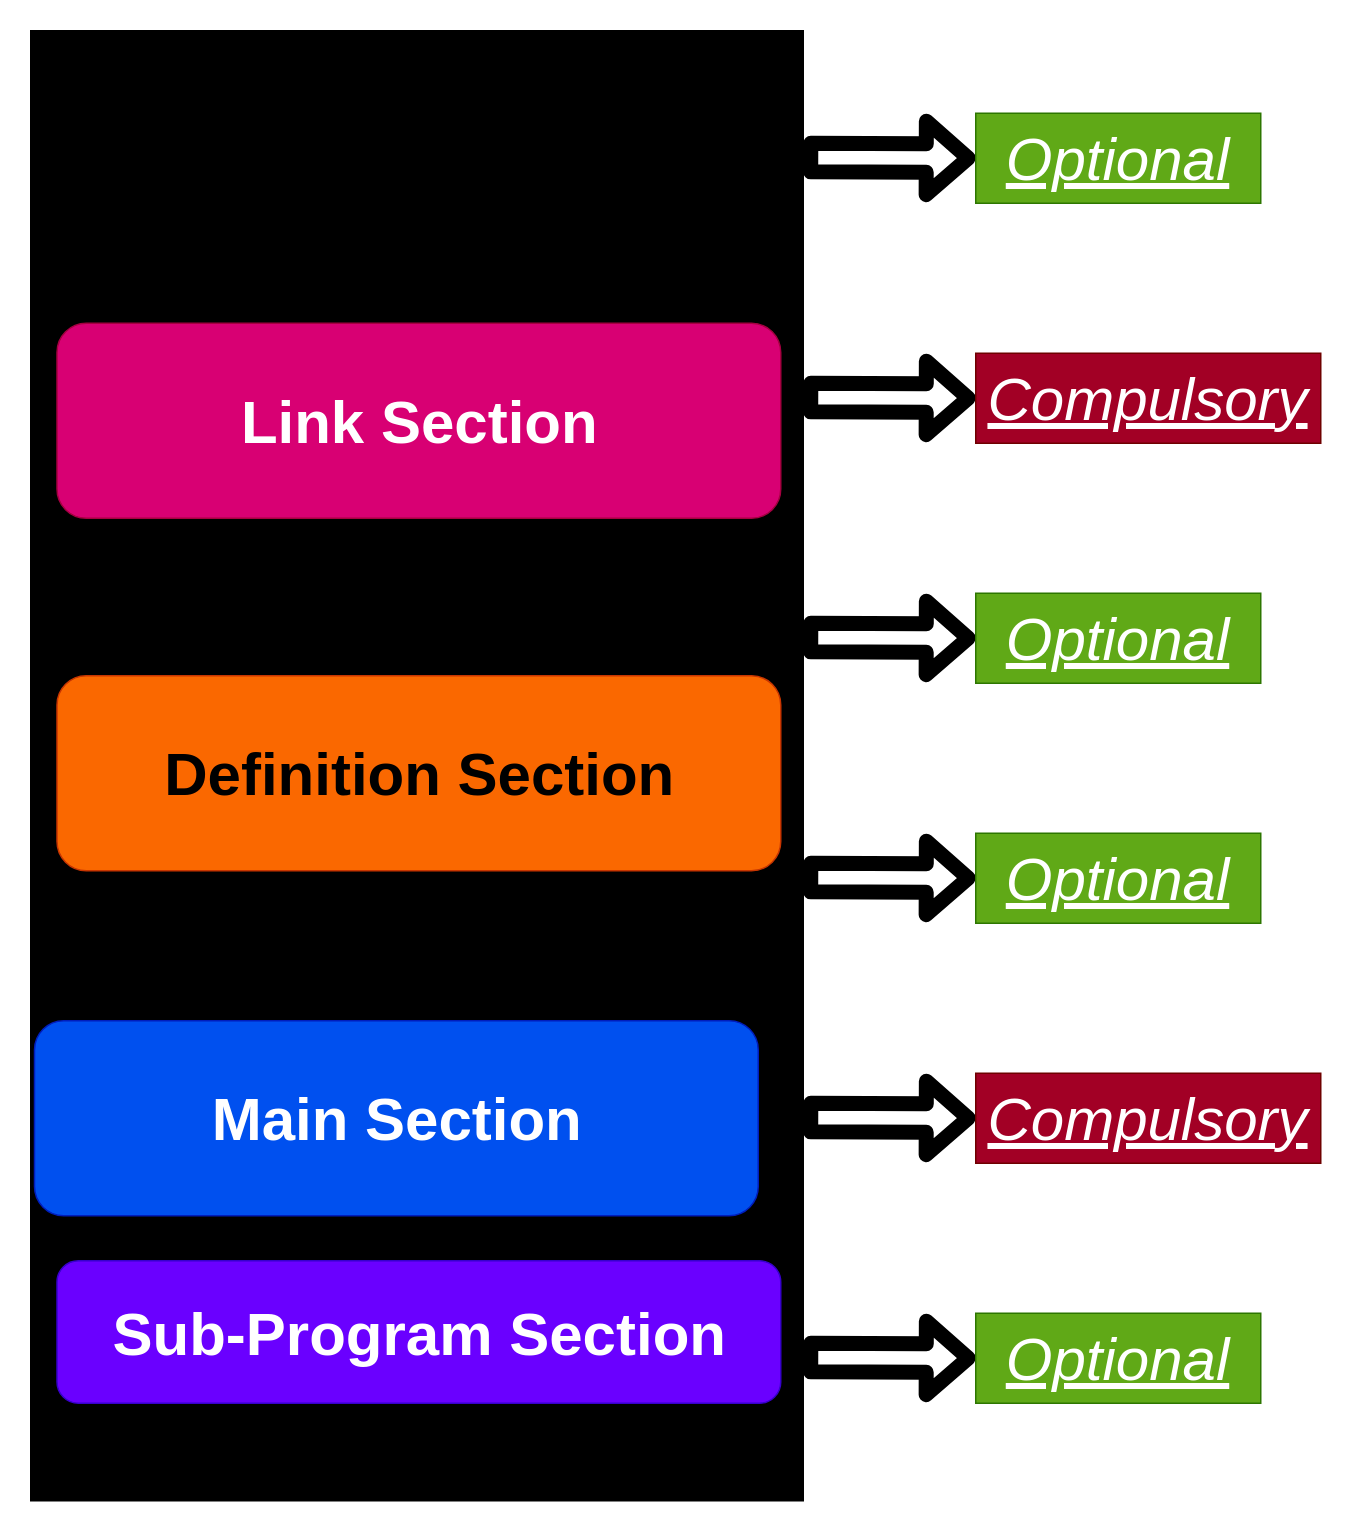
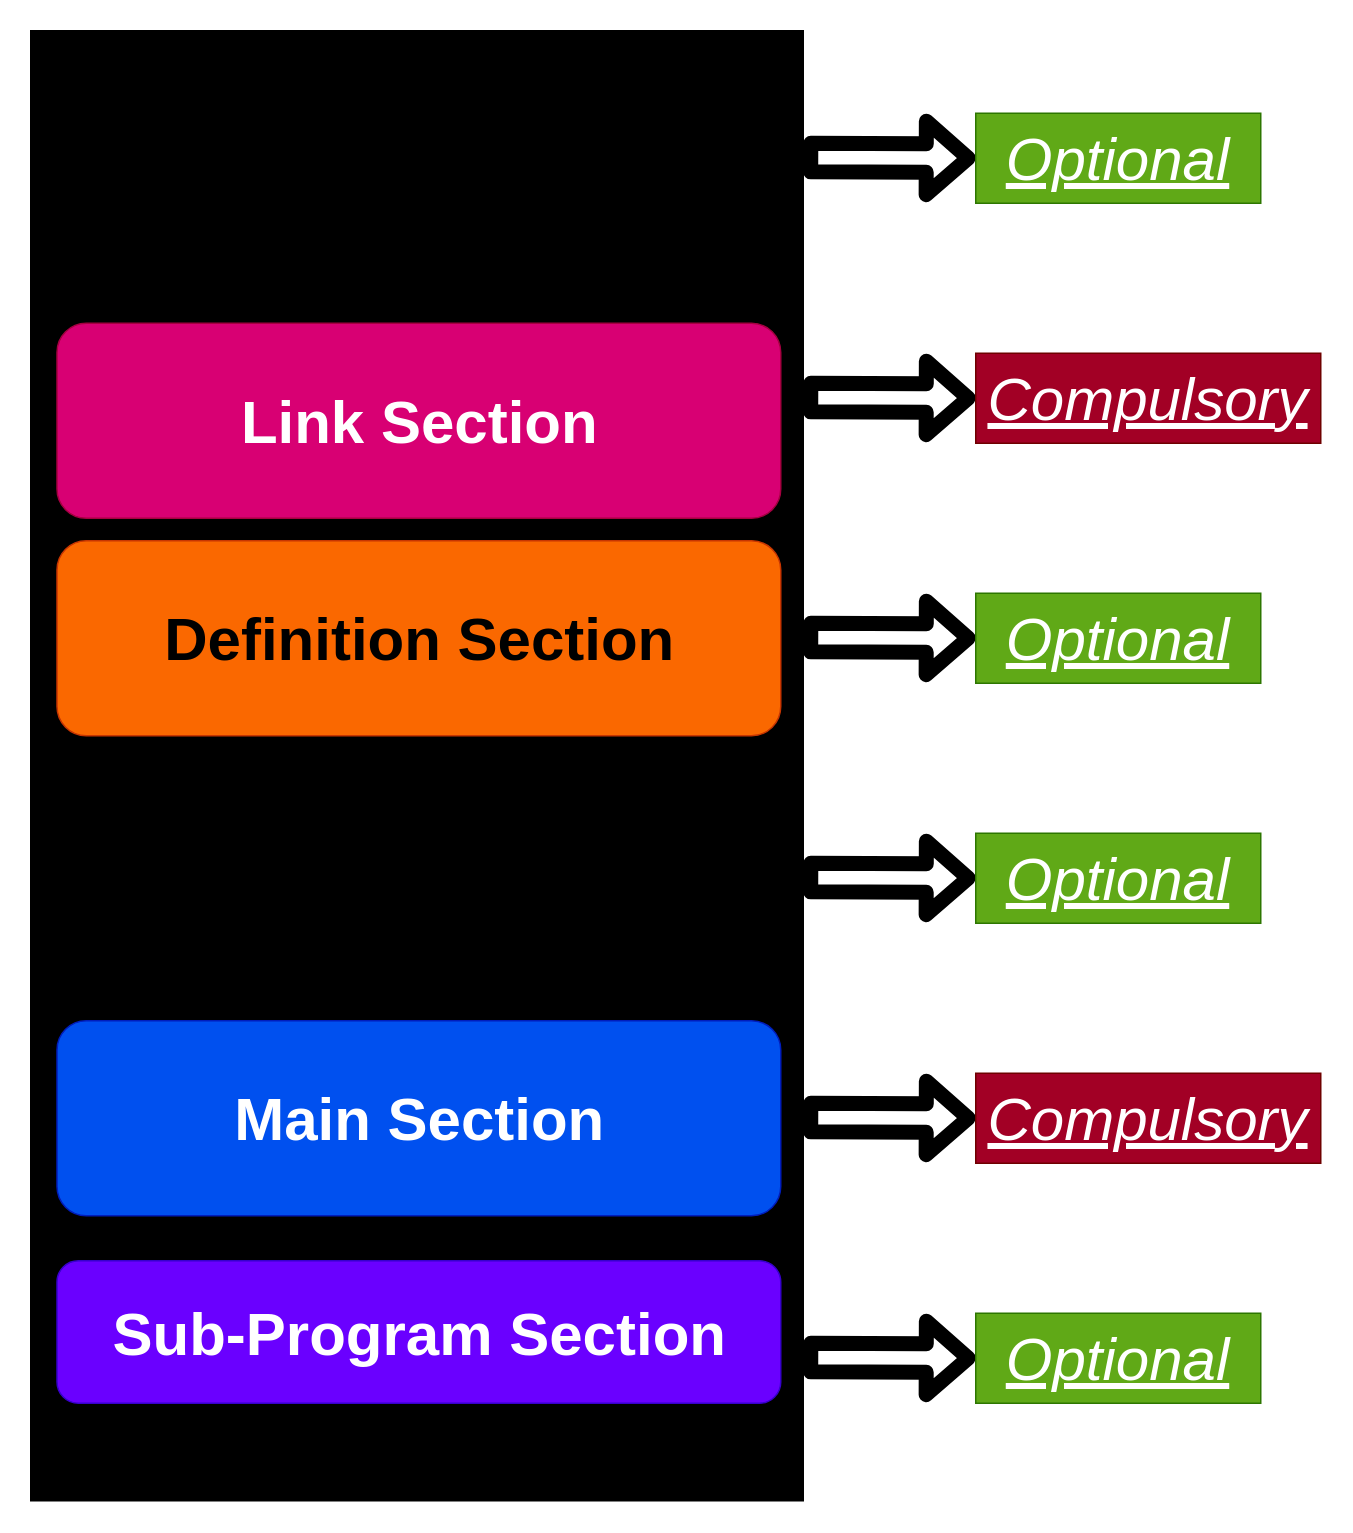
(419, 773) -> (419, 638)
(396, 1118) -> (419, 1118)
